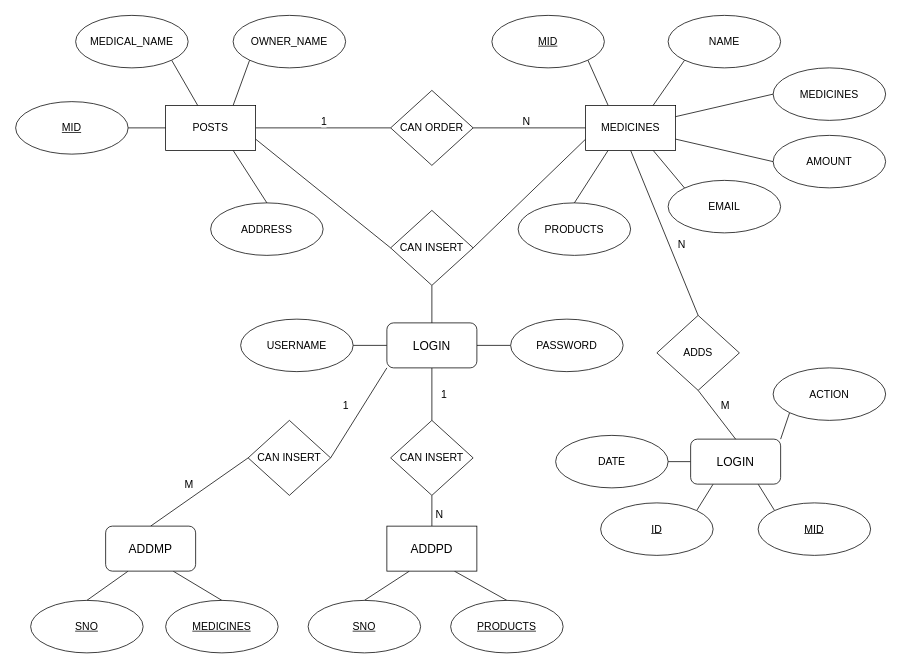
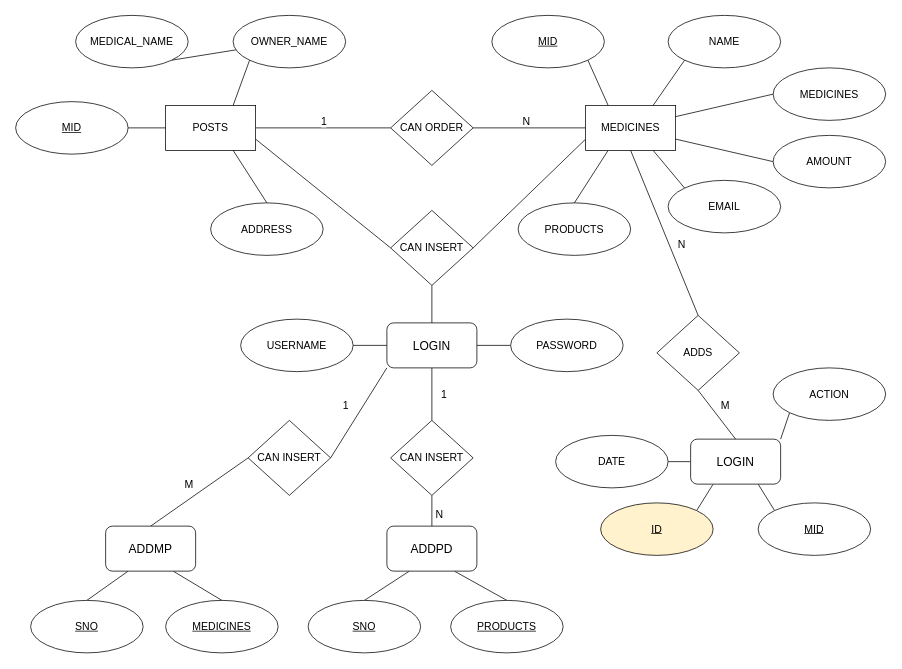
(184, 83) -> (203, 55)
(657, 529) -> (657, 529)
(432, 549) -> (432, 549)
